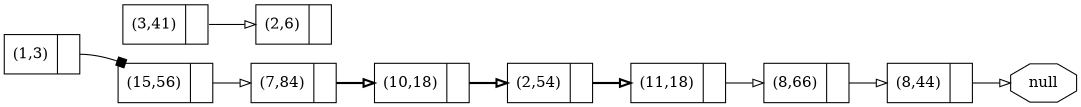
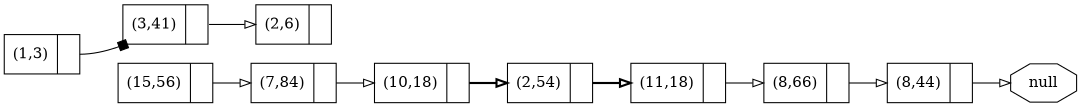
(98, 56) -> (99, 52)
(350, 83) -> (350, 83)
